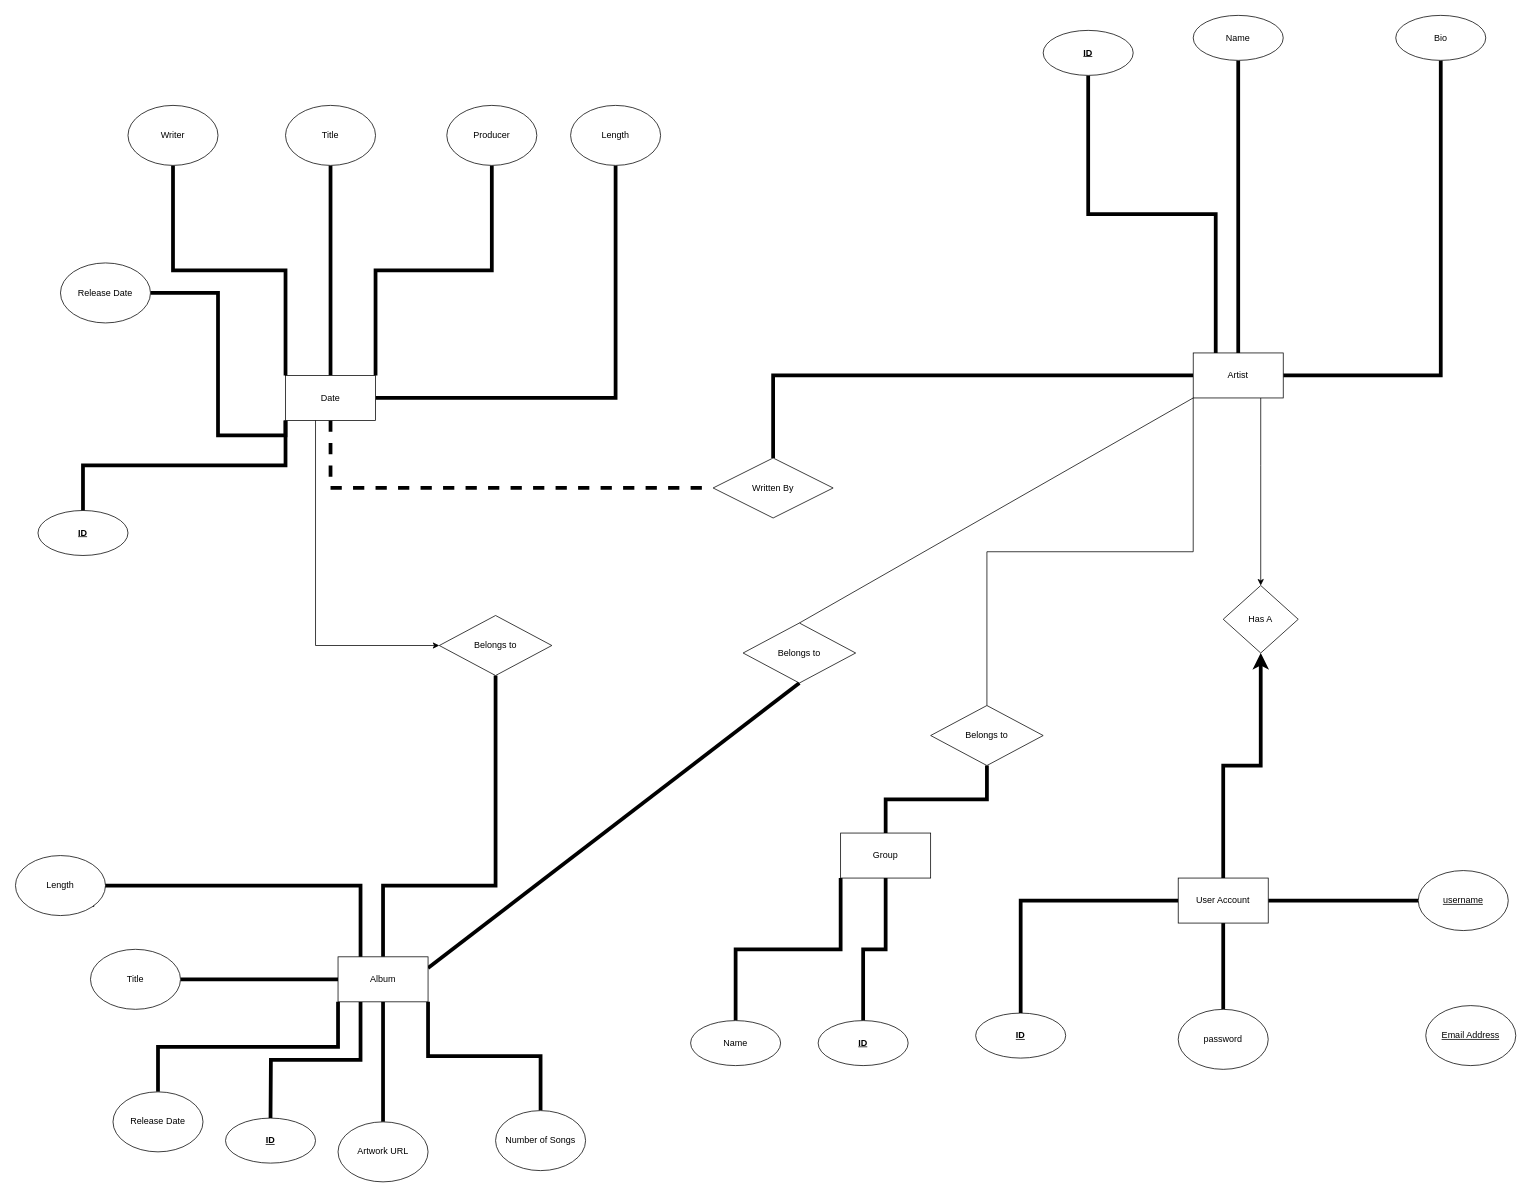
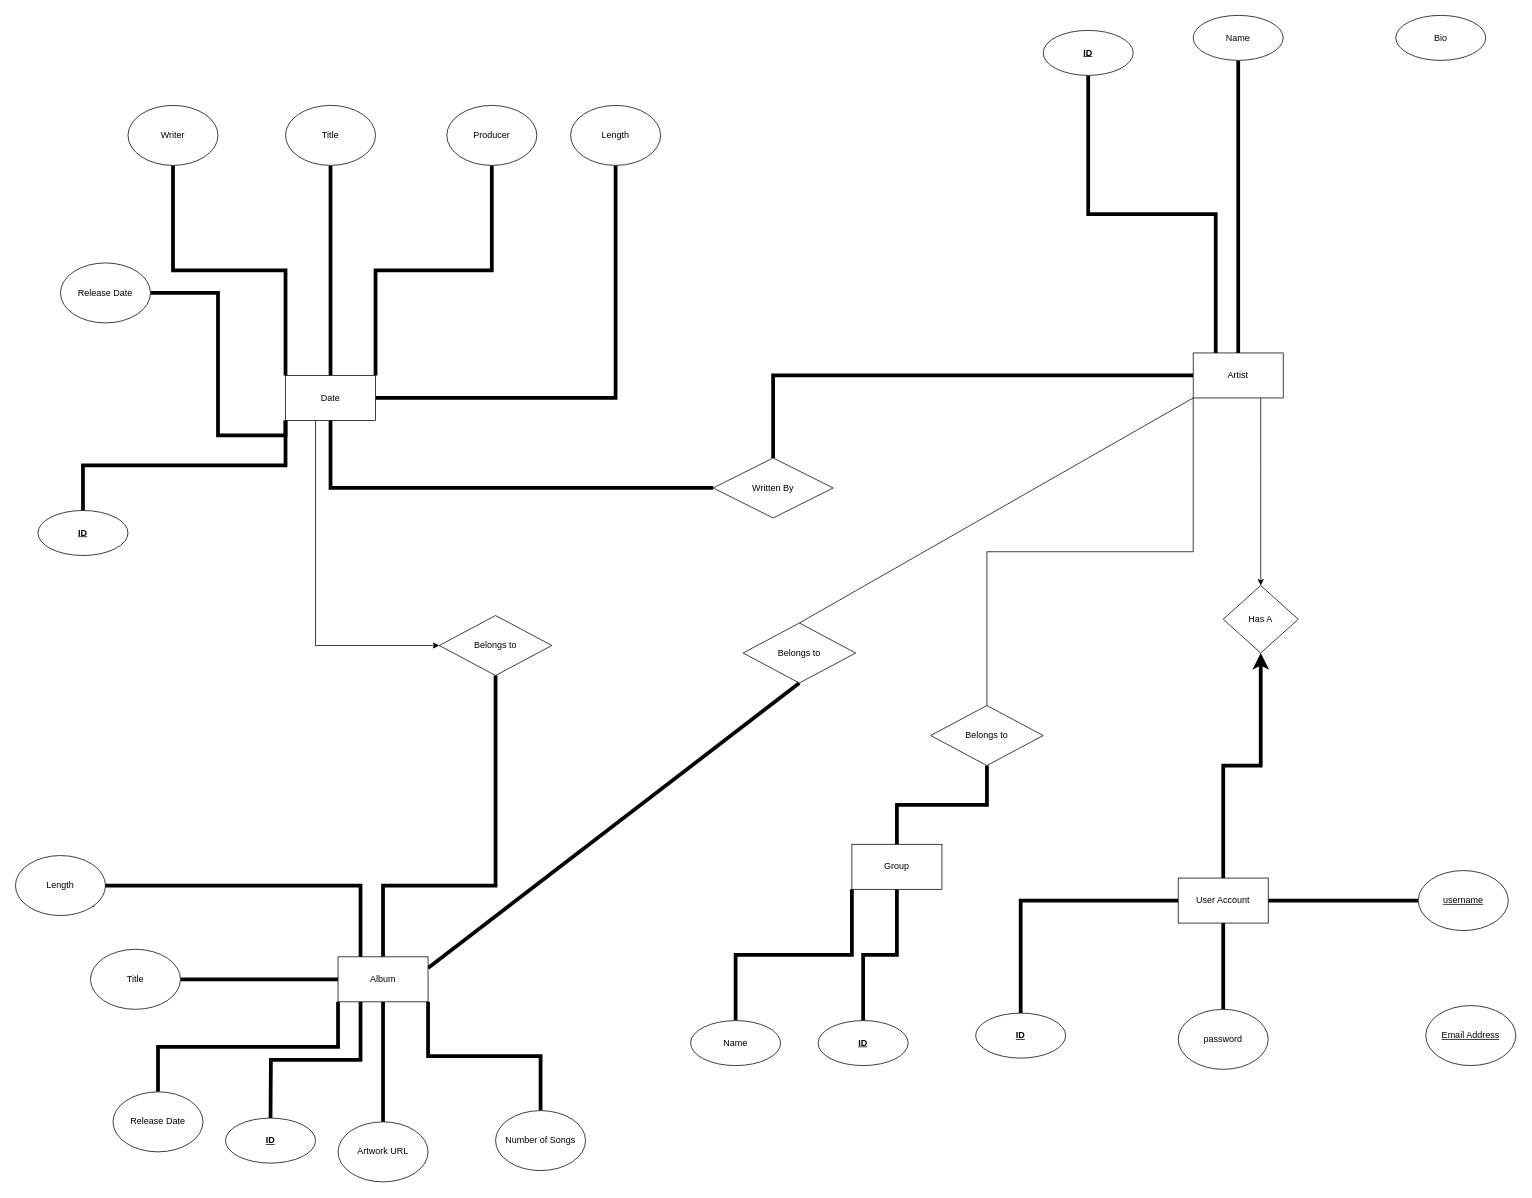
(1440, 296) -> none
(422, 488) -> (422, 488)
(885, 855) -> (897, 867)
